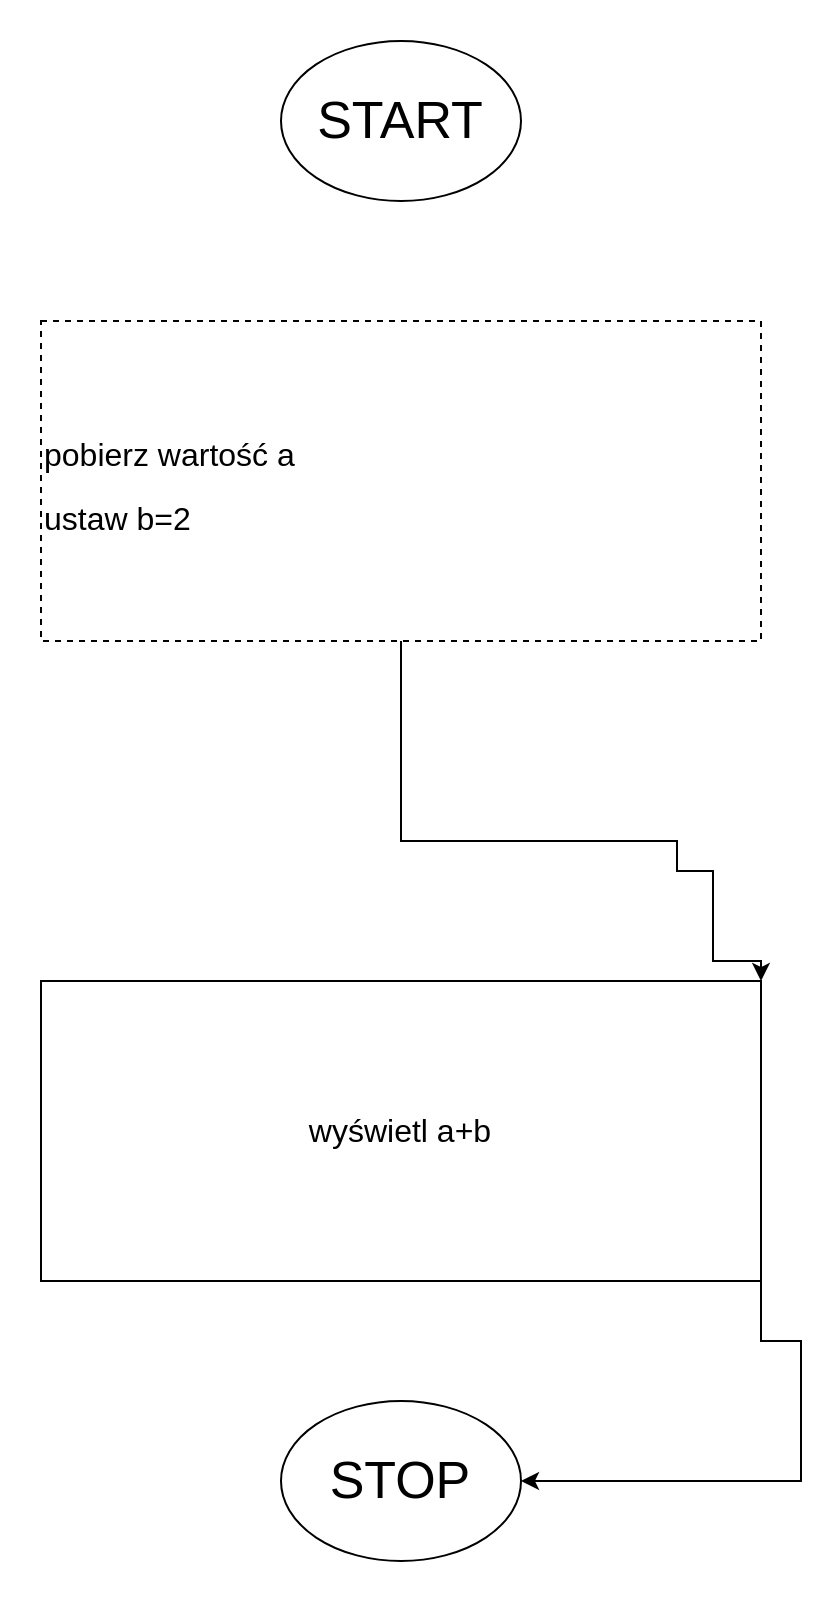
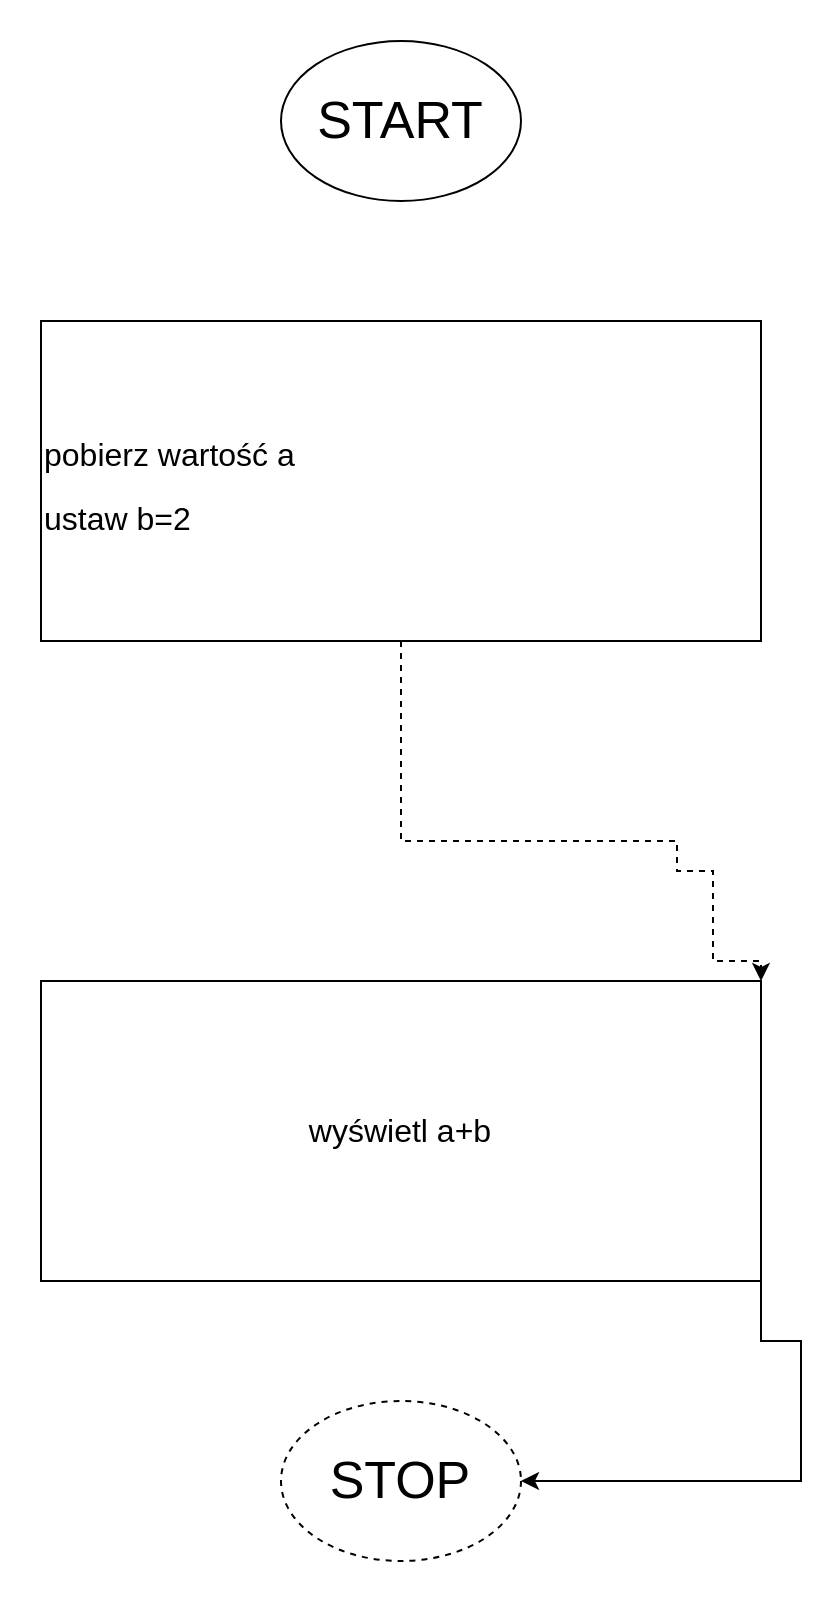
(401, 481) -> (401, 481)
(543, 841) -> (543, 841)
(401, 1481) -> (401, 1481)
